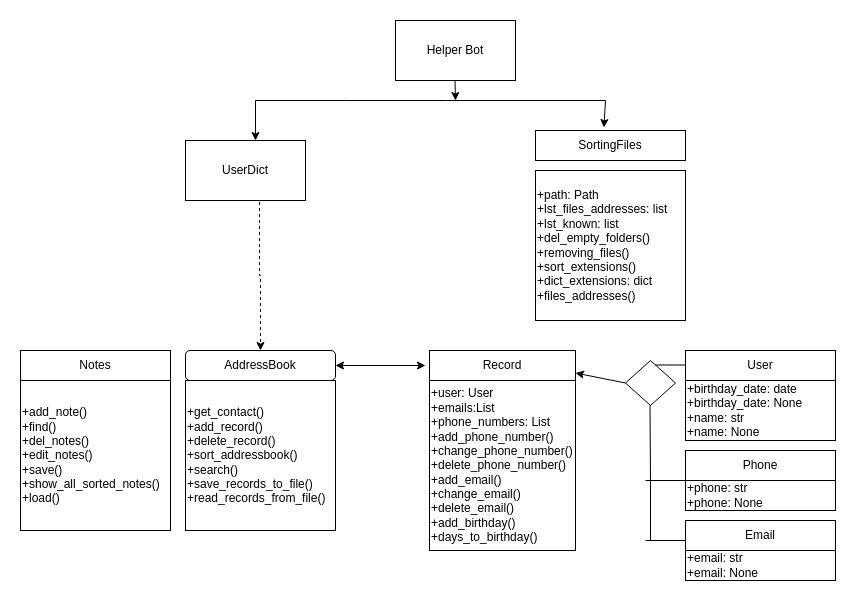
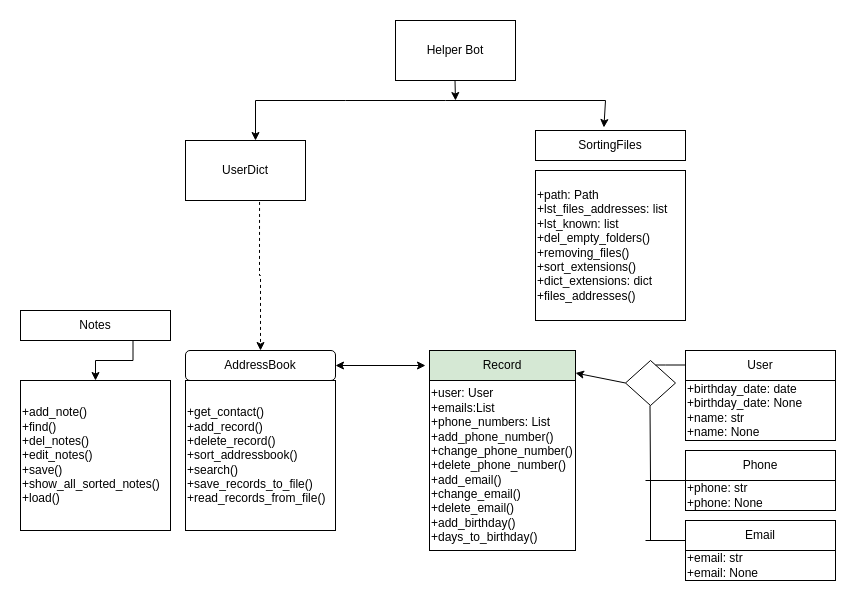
(96, 366) -> (96, 326)
(503, 366) -> (503, 366)
